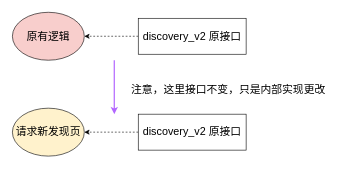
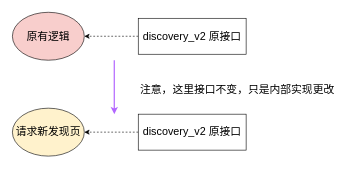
(228, 90) -> (237, 90)
